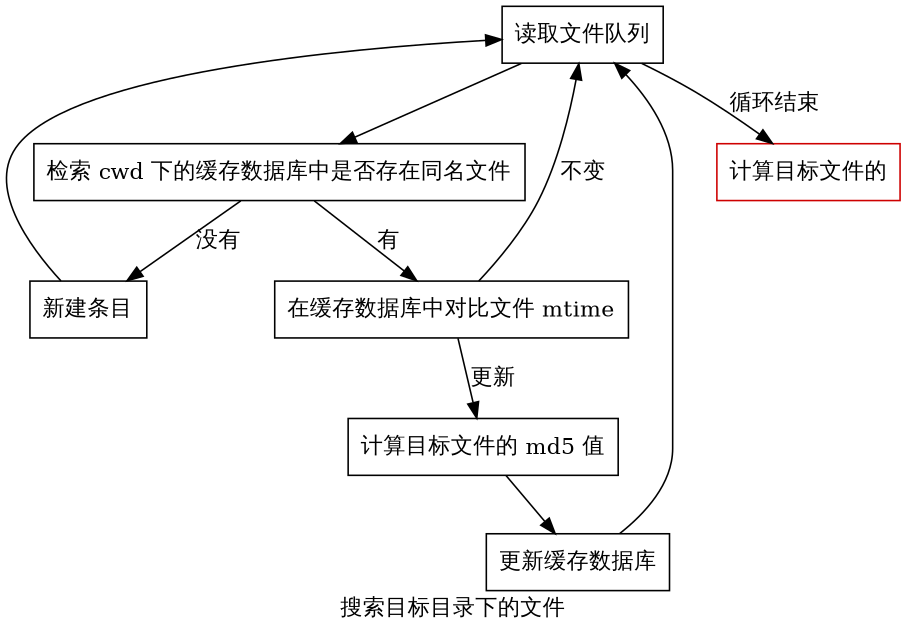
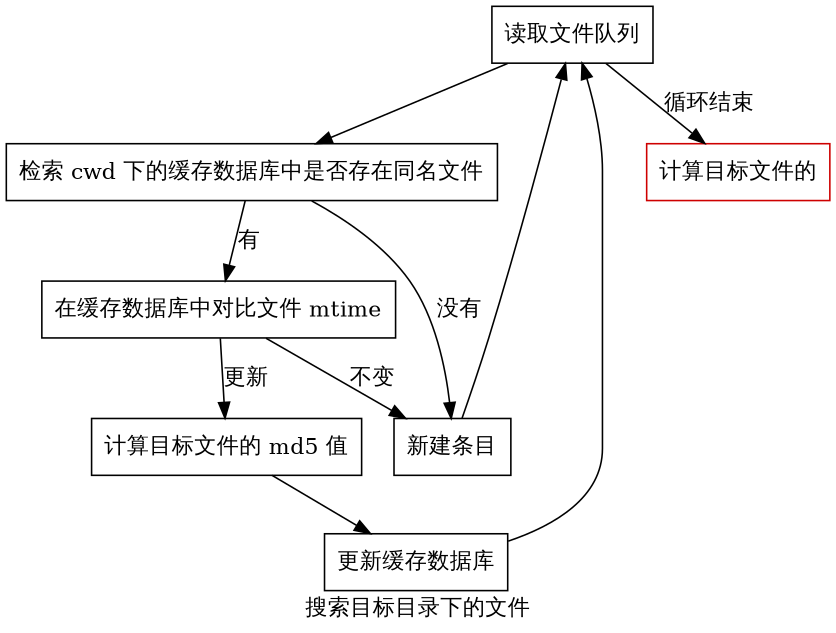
(544, 189) -> (329, 374)
